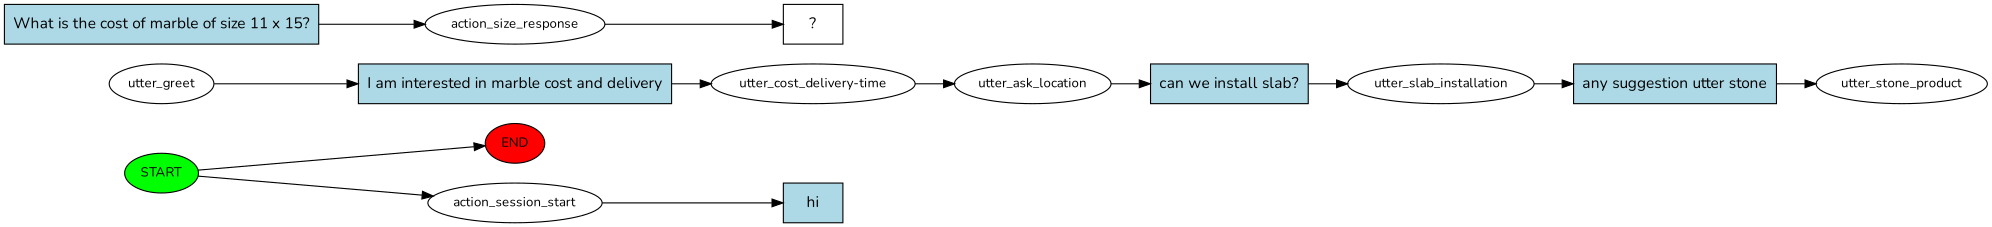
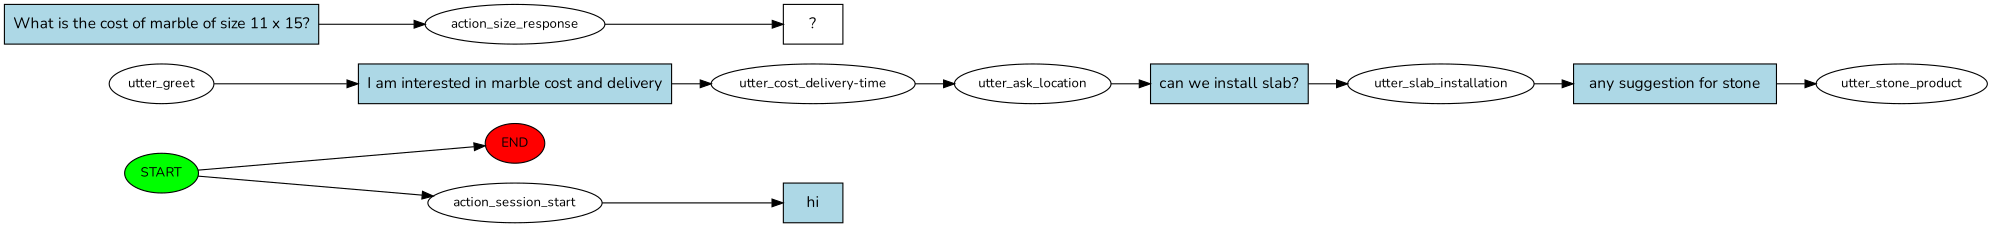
(1675, 84) -> (1675, 84)
